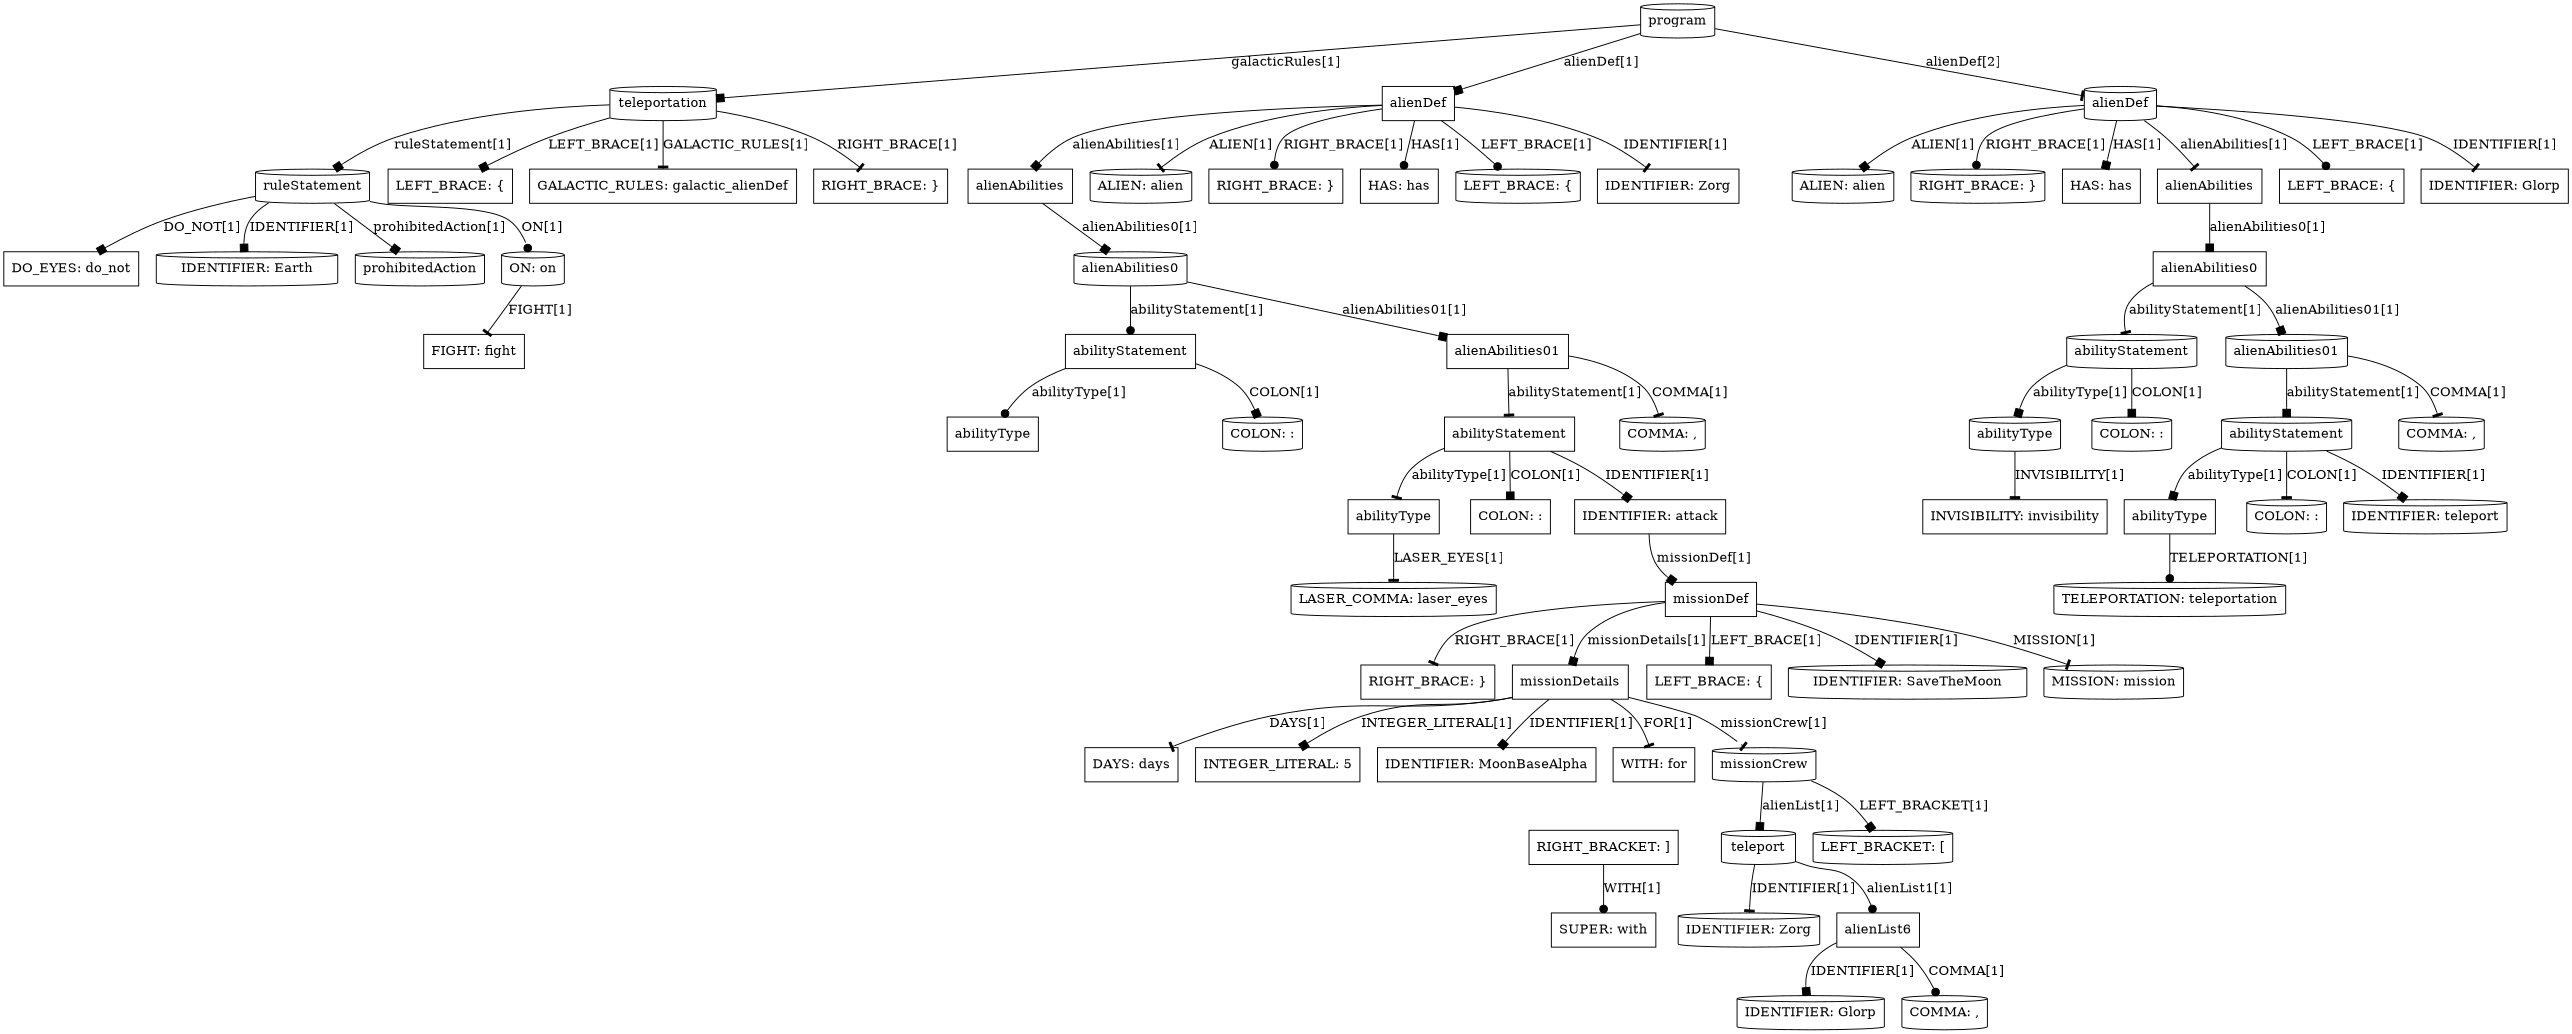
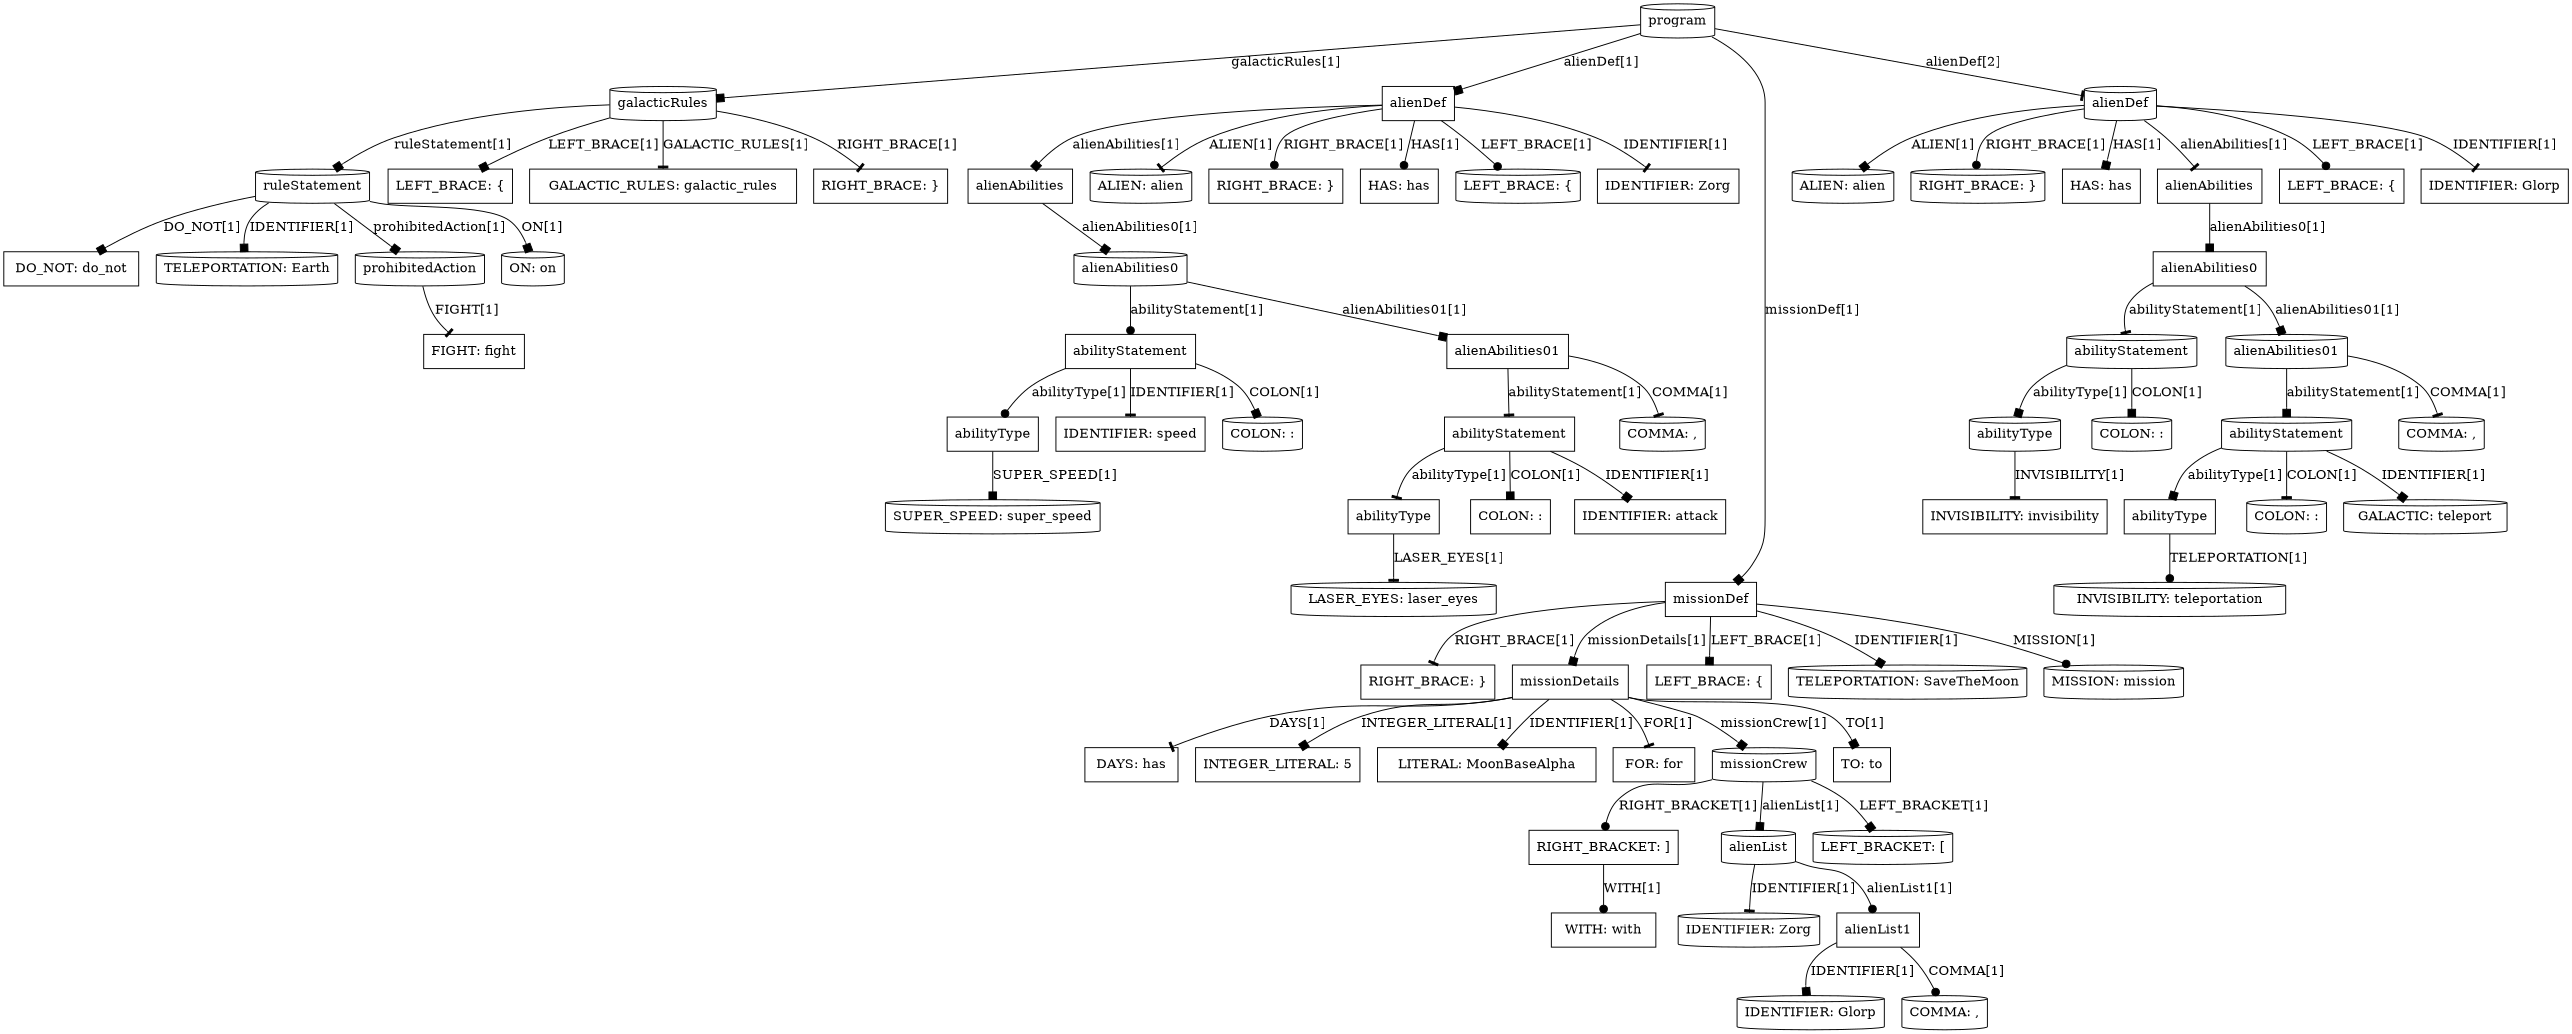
(663, 104) -> (663, 104)
(663, 186) -> (663, 186)
(454, 208) -> (454, 208)
(71, 269) -> (71, 269)
(247, 269) -> (247, 269)
(505, 308) -> (431, 310)
none -> (1130, 434)
none -> (993, 517)
(2425, 517) -> (2425, 517)
(1653, 557) -> (1765, 298)
(1394, 599) -> (1394, 599)
(2170, 599) -> (2170, 599)
(1913, 624) -> (1913, 624)
(1908, 682) -> (1908, 682)
(1686, 713) -> (1686, 713)
(1131, 765) -> (1131, 765)
(1487, 765) -> (1487, 765)
(1654, 765) -> (1654, 765)
none -> (1862, 765)
none -> (1650, 784)
(1758, 847) -> (1758, 847)
(1604, 930) -> (1604, 930)
(1878, 930) -> (1878, 930)
